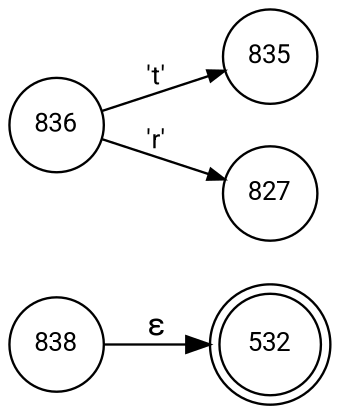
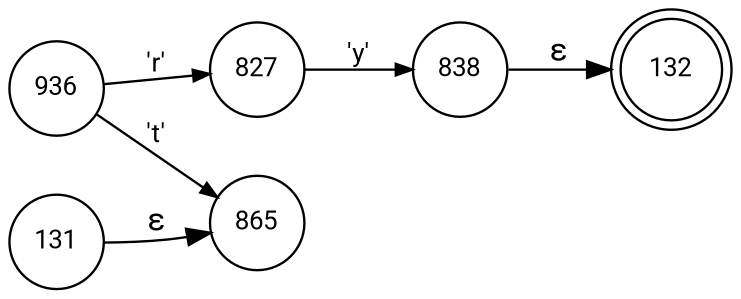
(270, 57) -> (257, 223)
none -> (350, 70)
(57, 125) -> (57, 88)
none -> (57, 242)
(270, 345) -> (671, 70)
